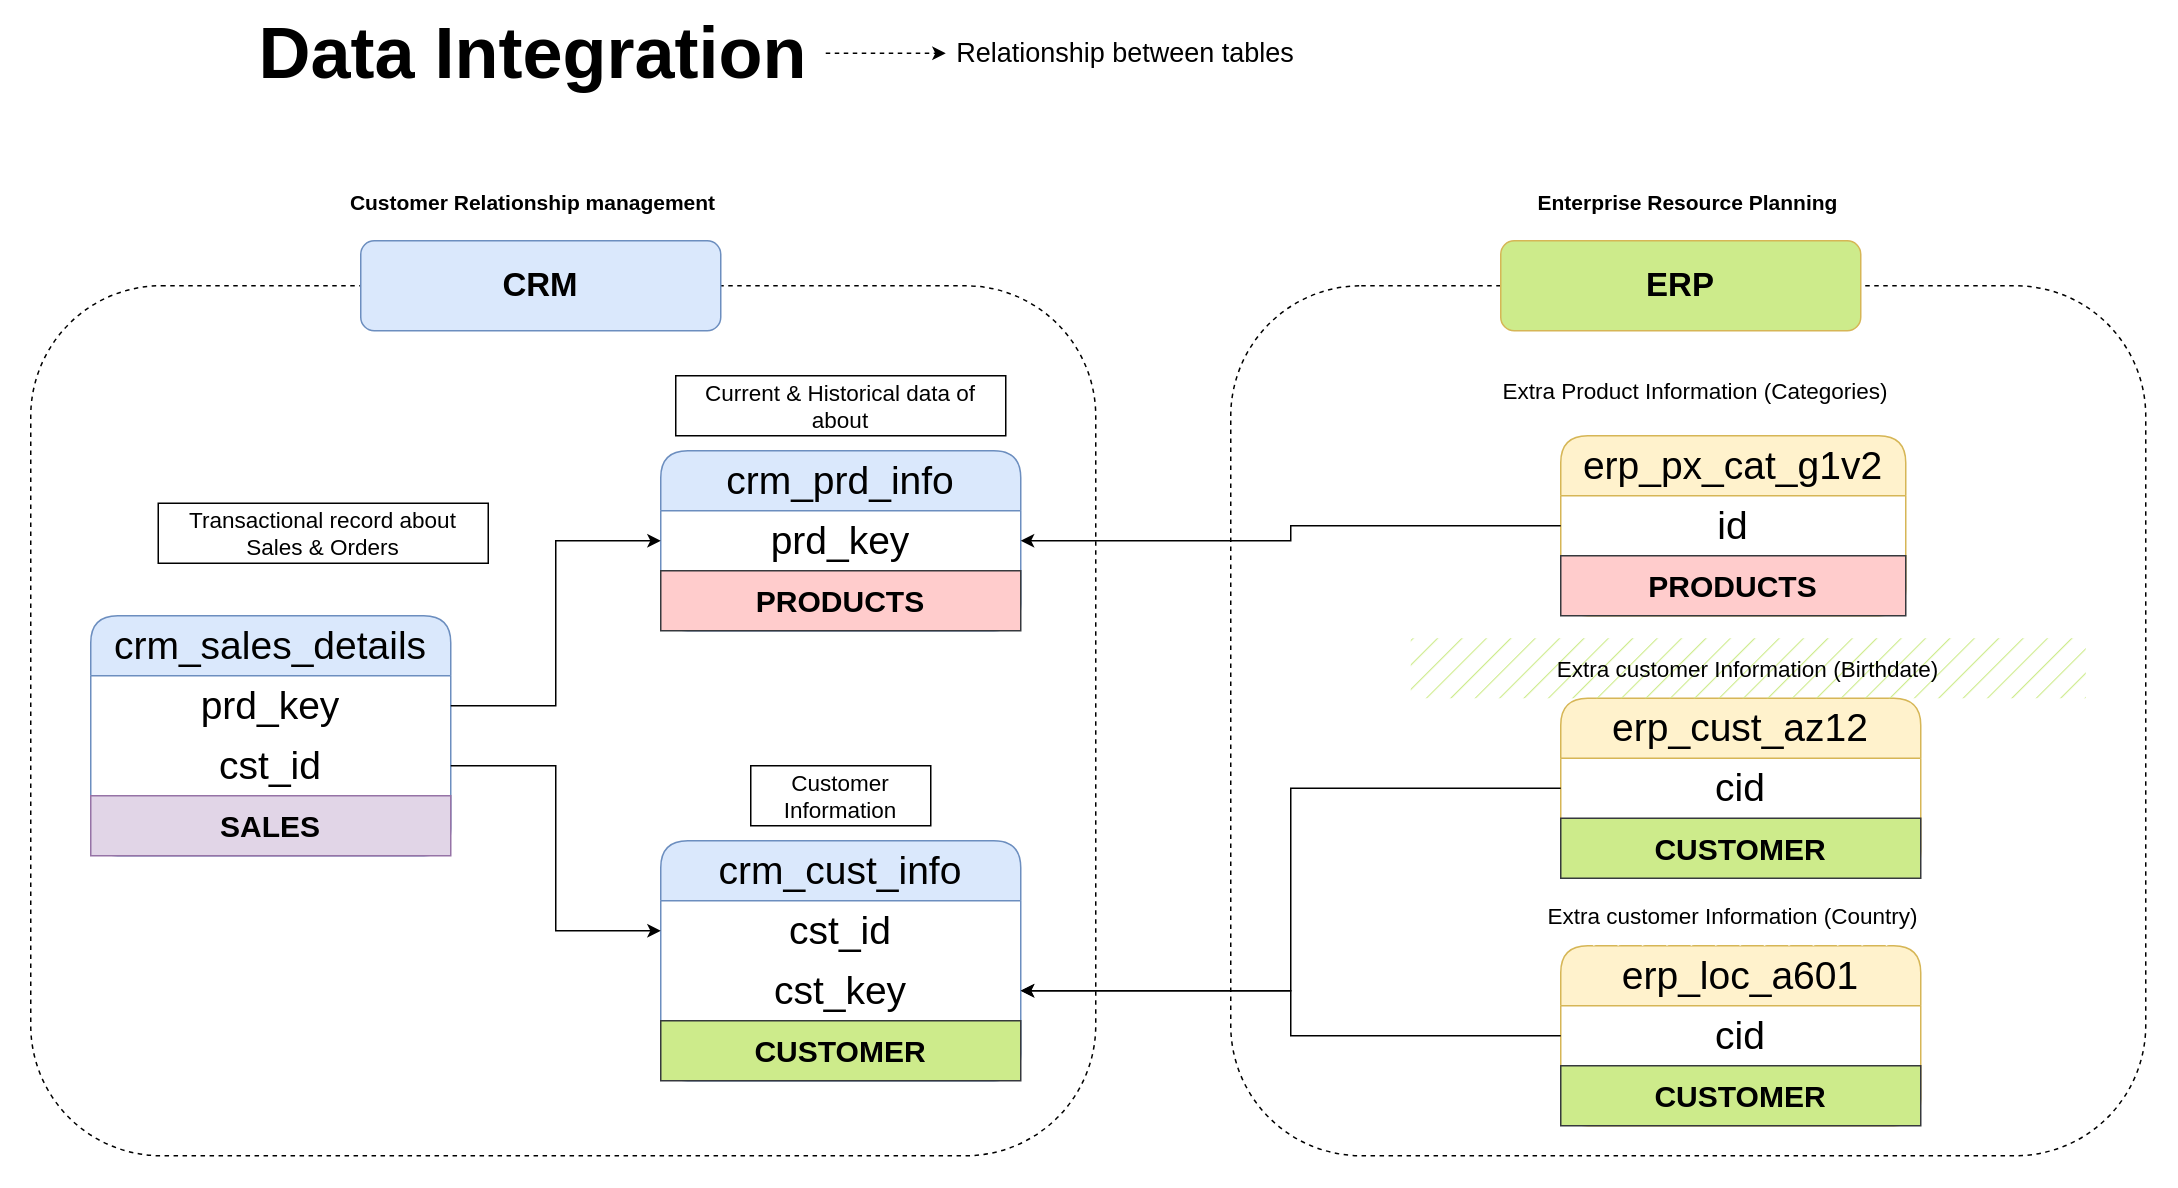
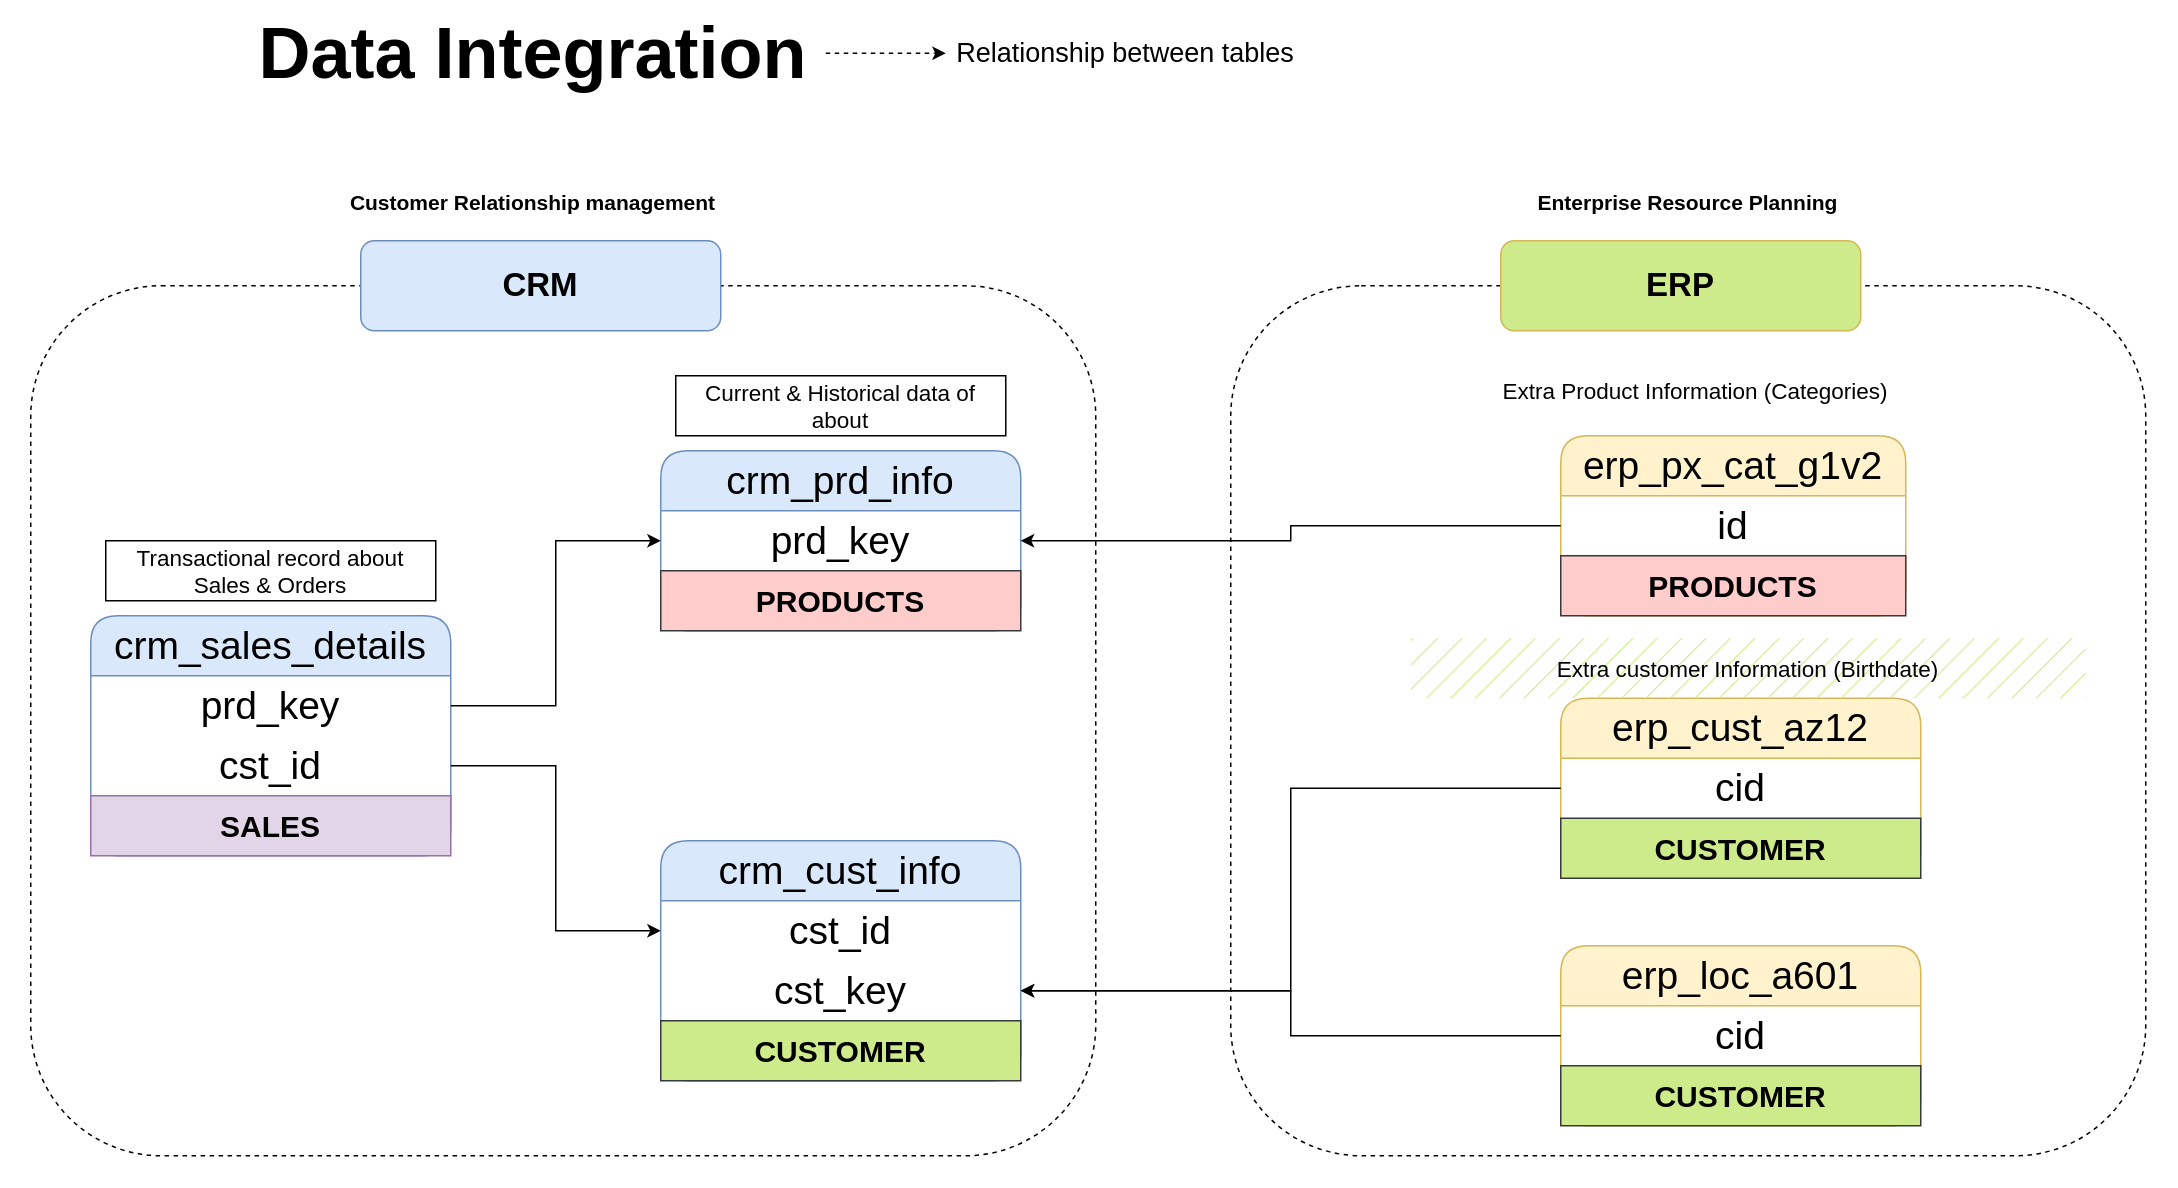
(323, 533) -> (271, 571)
(841, 796) -> none
(1733, 916) -> none
